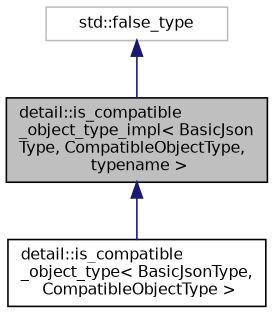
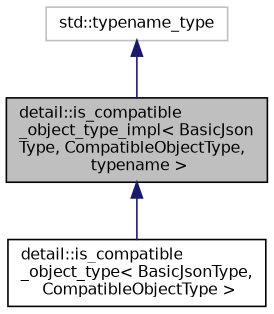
(137, 24) -> (137, 24)
